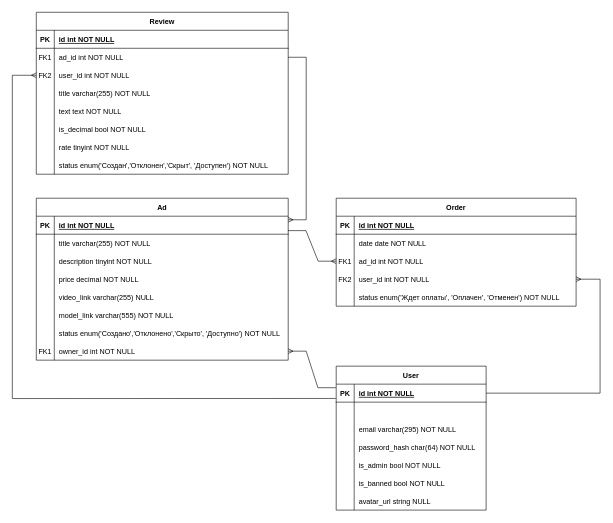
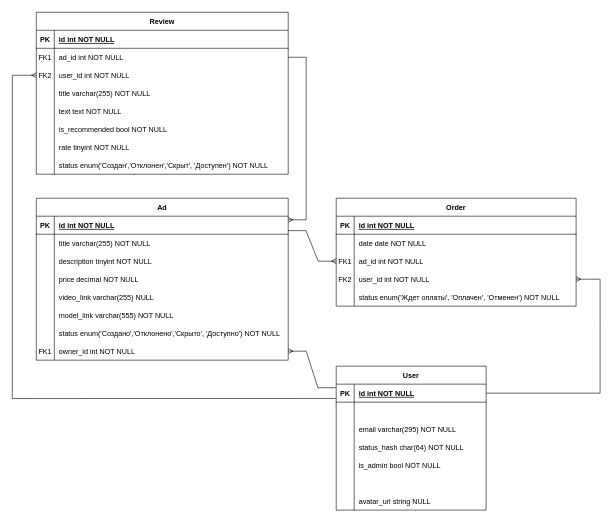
(101, 130) -> (111, 130)
(418, 448) -> (414, 448)
(420, 483) -> none
